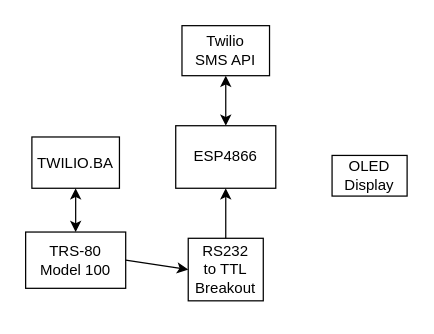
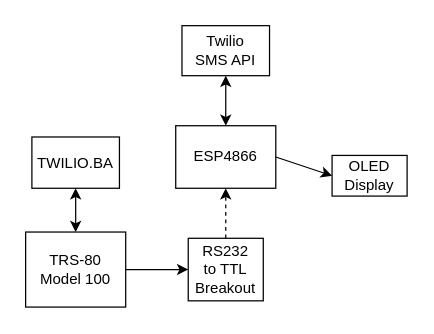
none -> (299, 165)
(226, 217) -> (226, 217)
(76, 260) -> (76, 269)
